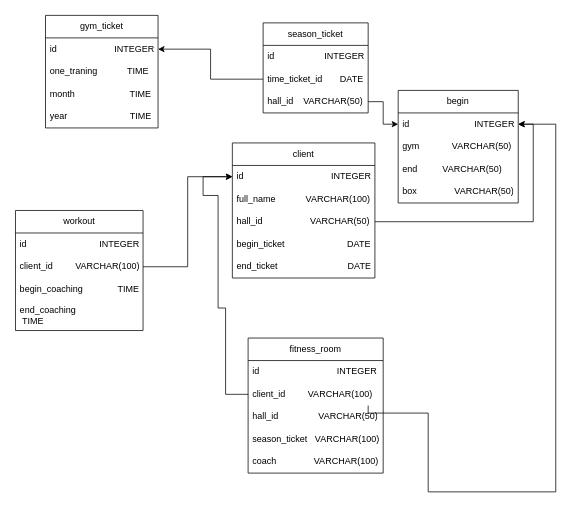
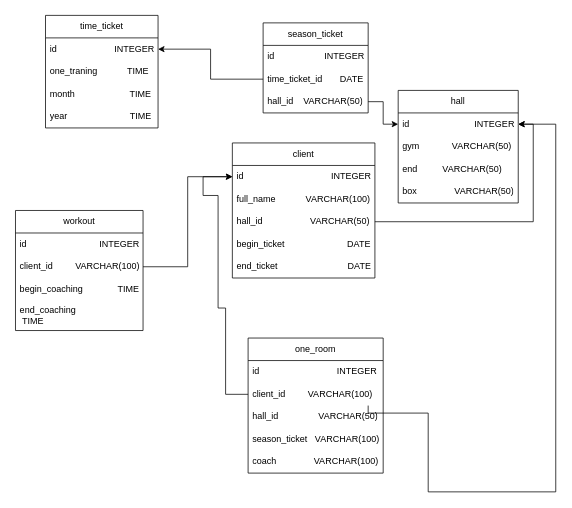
(102, 27) -> (102, 27)
(458, 102) -> (458, 102)
(315, 349) -> (315, 349)
